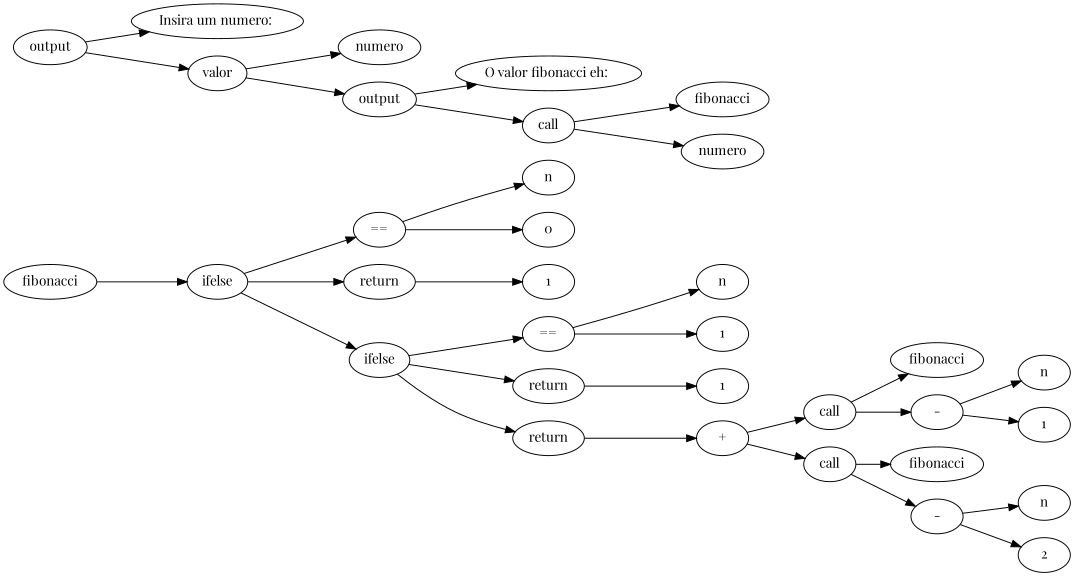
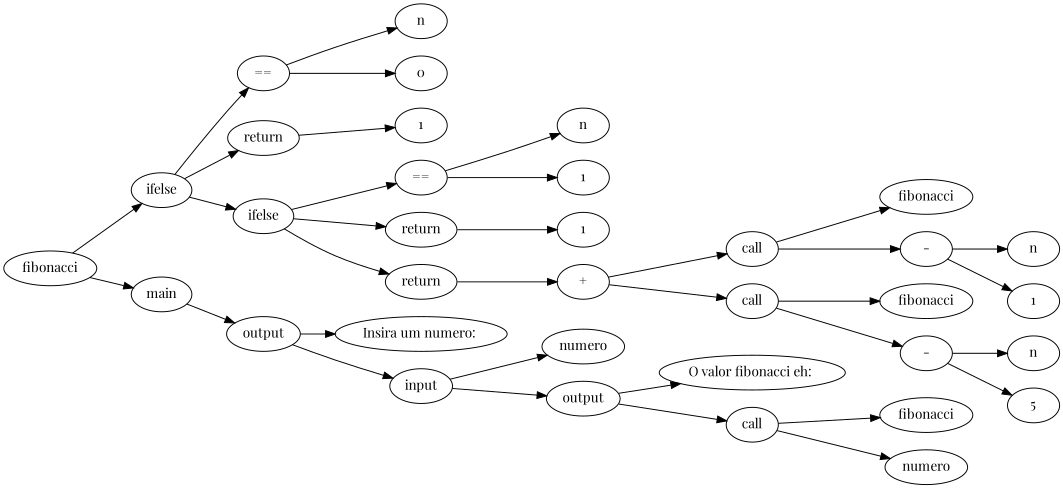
(217, 73) -> (421, 386)
none -> (162, 294)
(1044, 555) -> (1034, 405)
